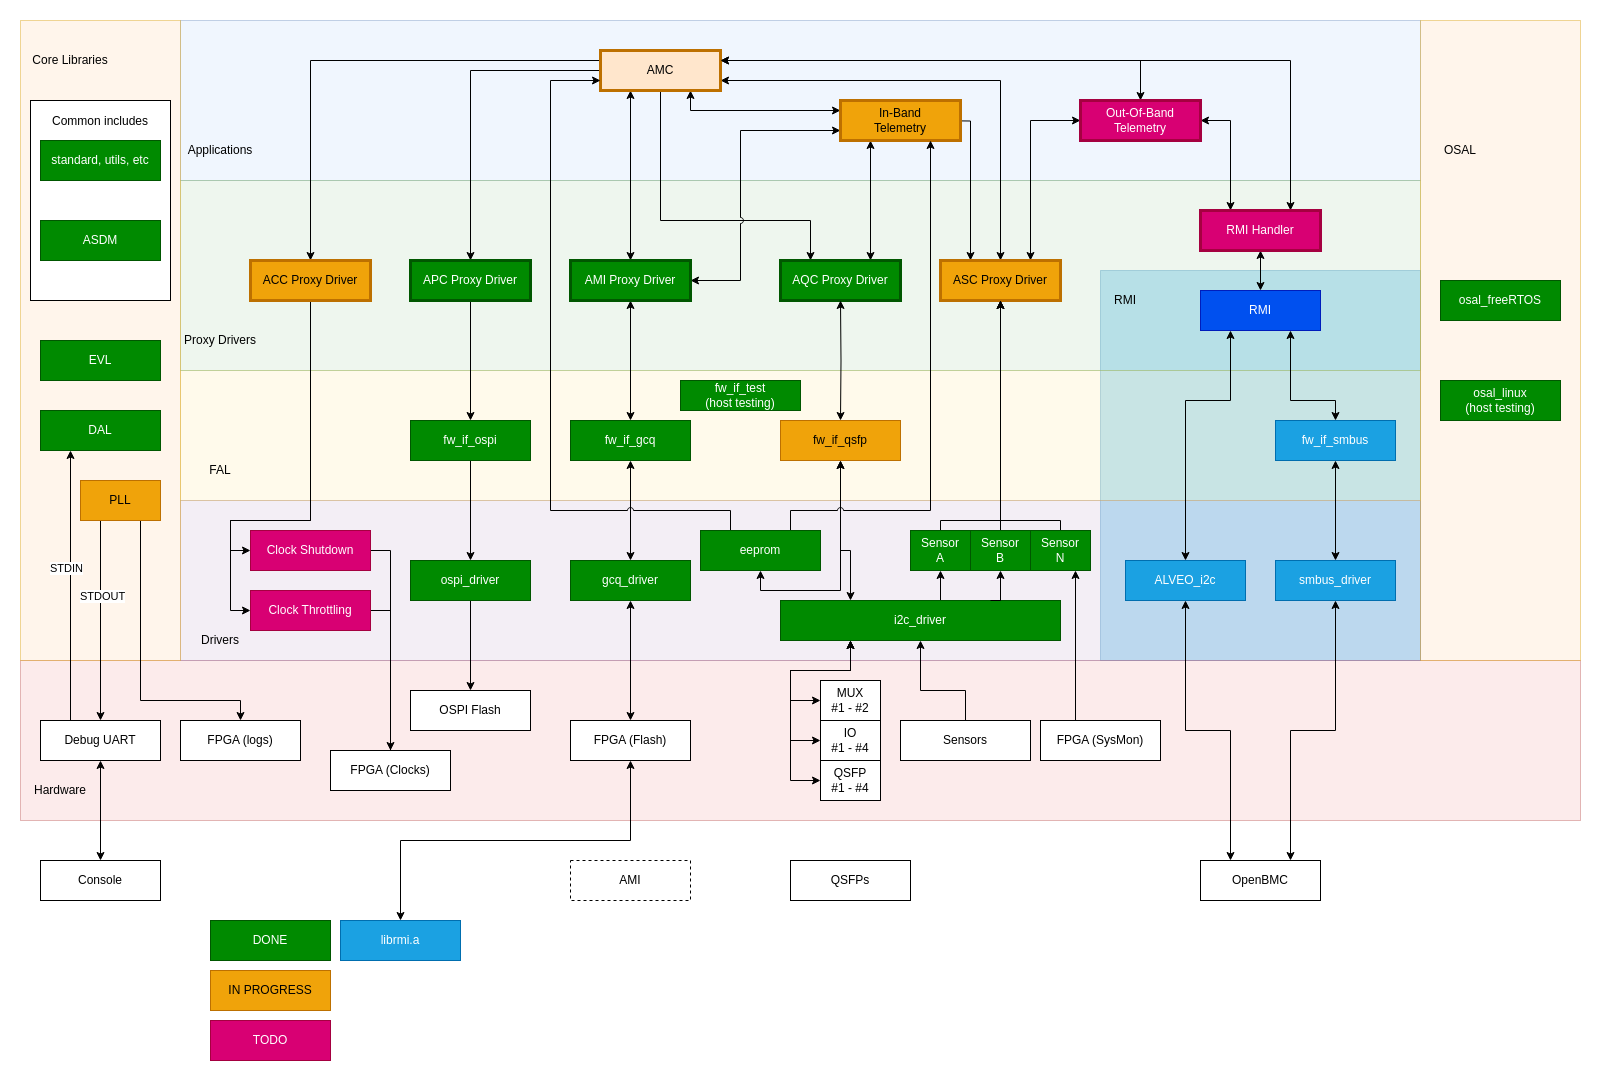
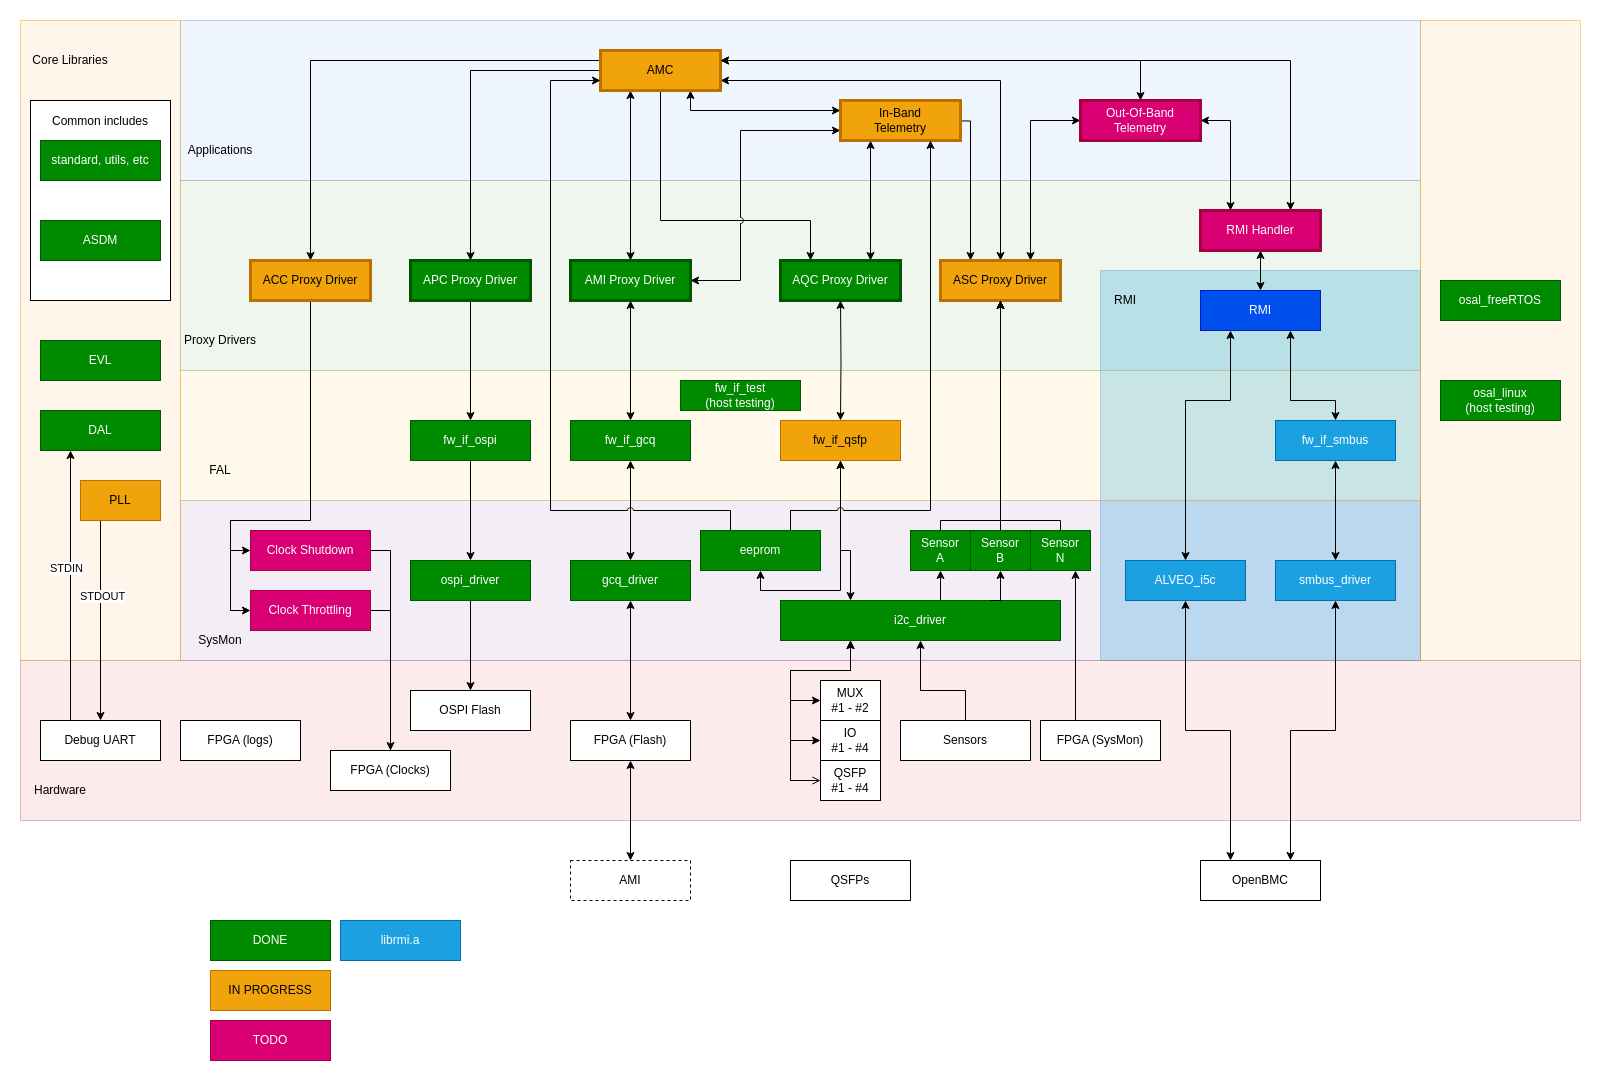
(661, 71) -> (661, 71)
(1461, 151) -> none
(1186, 581) -> (1186, 581)
(221, 641) -> (221, 641)
(141, 667) -> none
(812, 781) -> (814, 781)
(101, 810) -> none
(481, 841) -> (631, 846)
(101, 881) -> none
